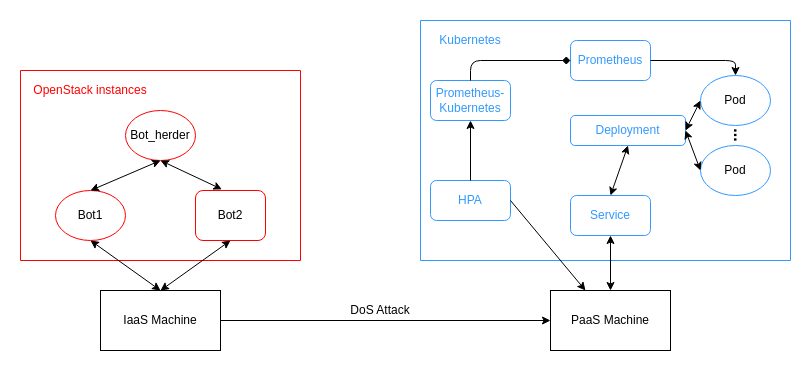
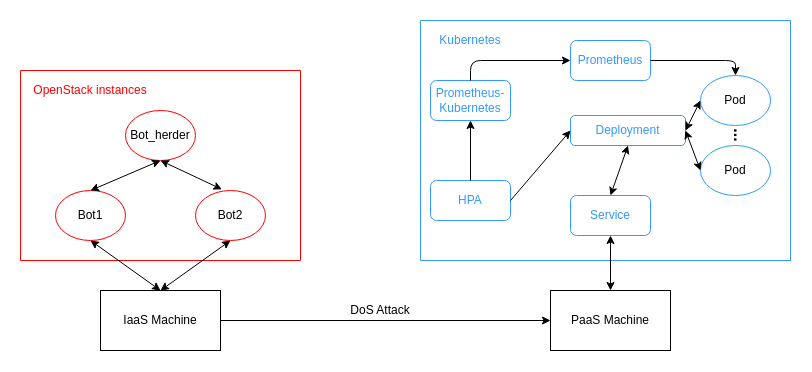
(562, 61) -> (562, 61)
(231, 216) -> (231, 216)
(546, 243) -> (538, 168)
